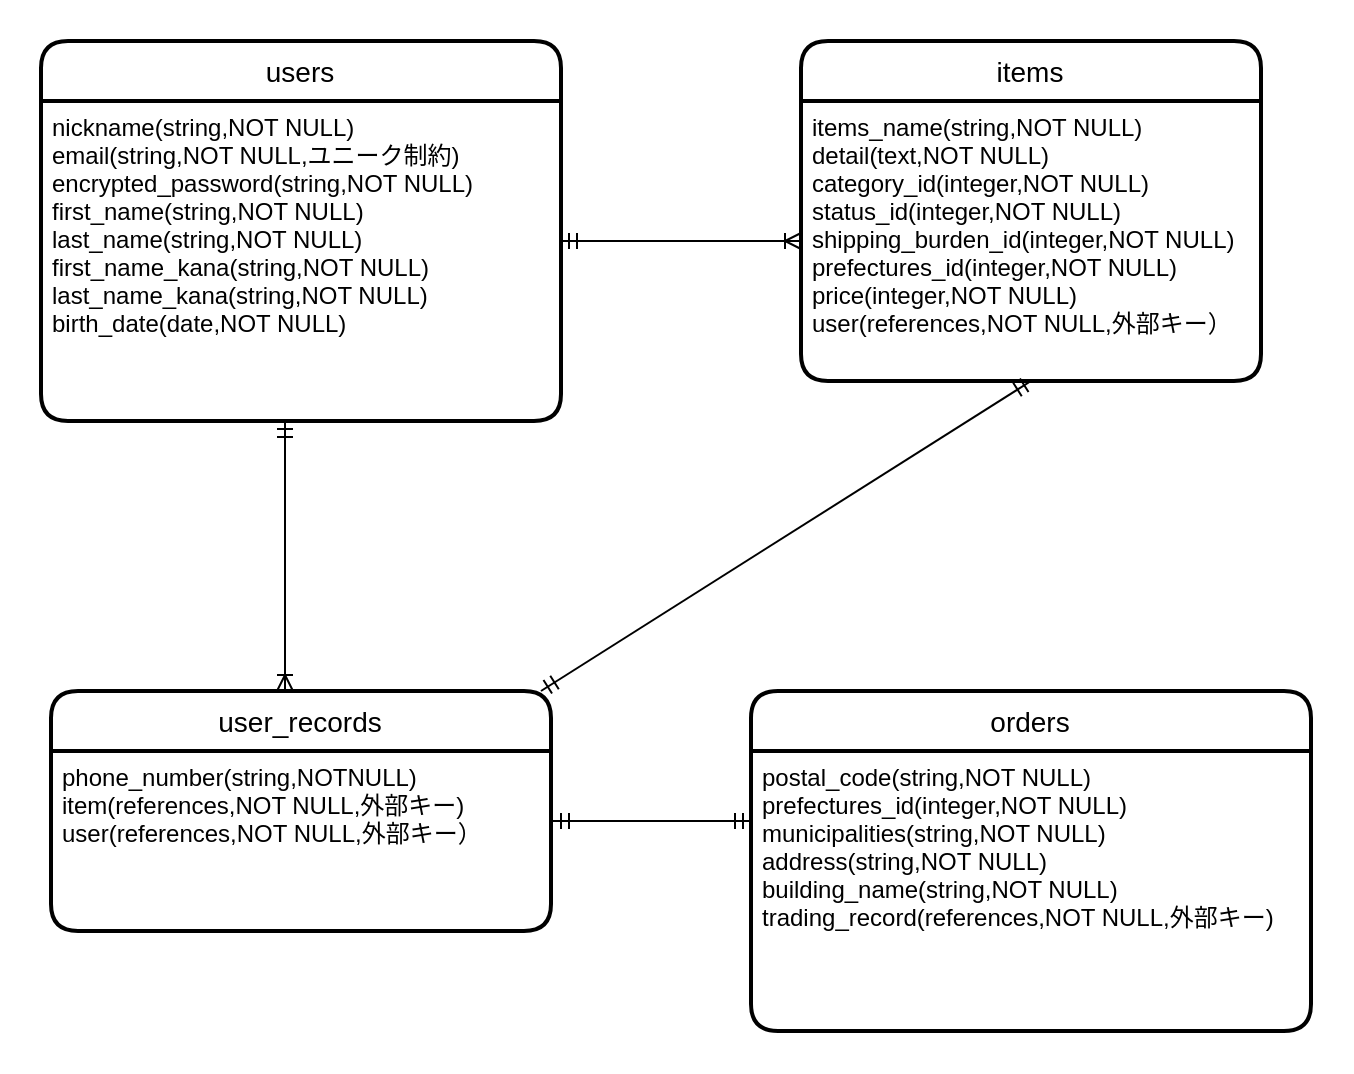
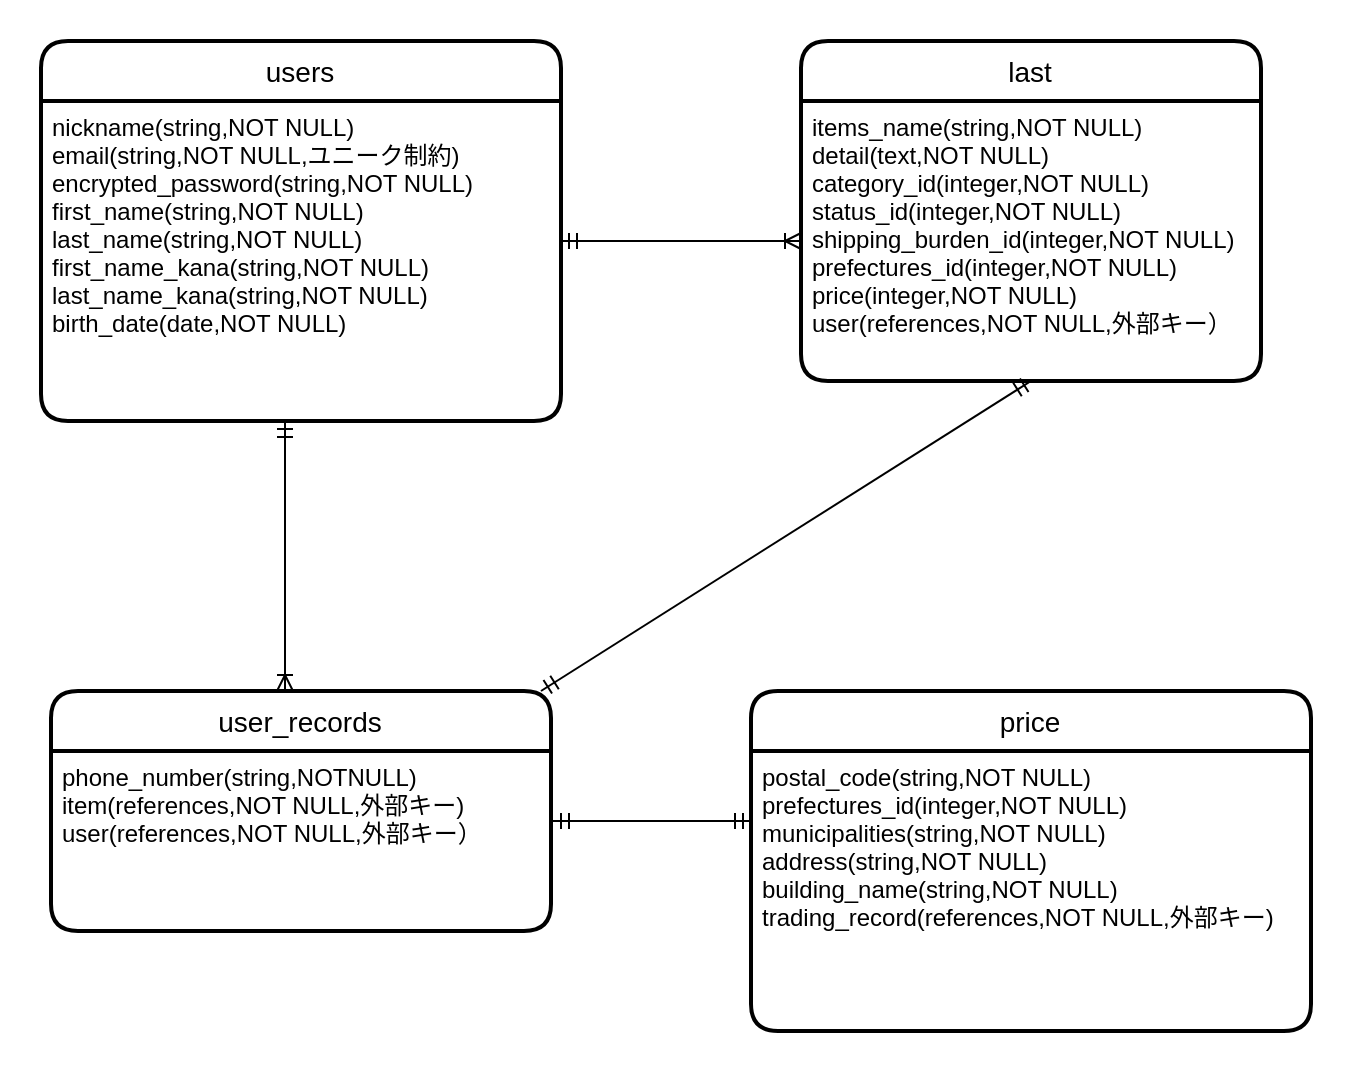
(1030, 73) -> (1030, 73)
(1030, 723) -> (1030, 723)
